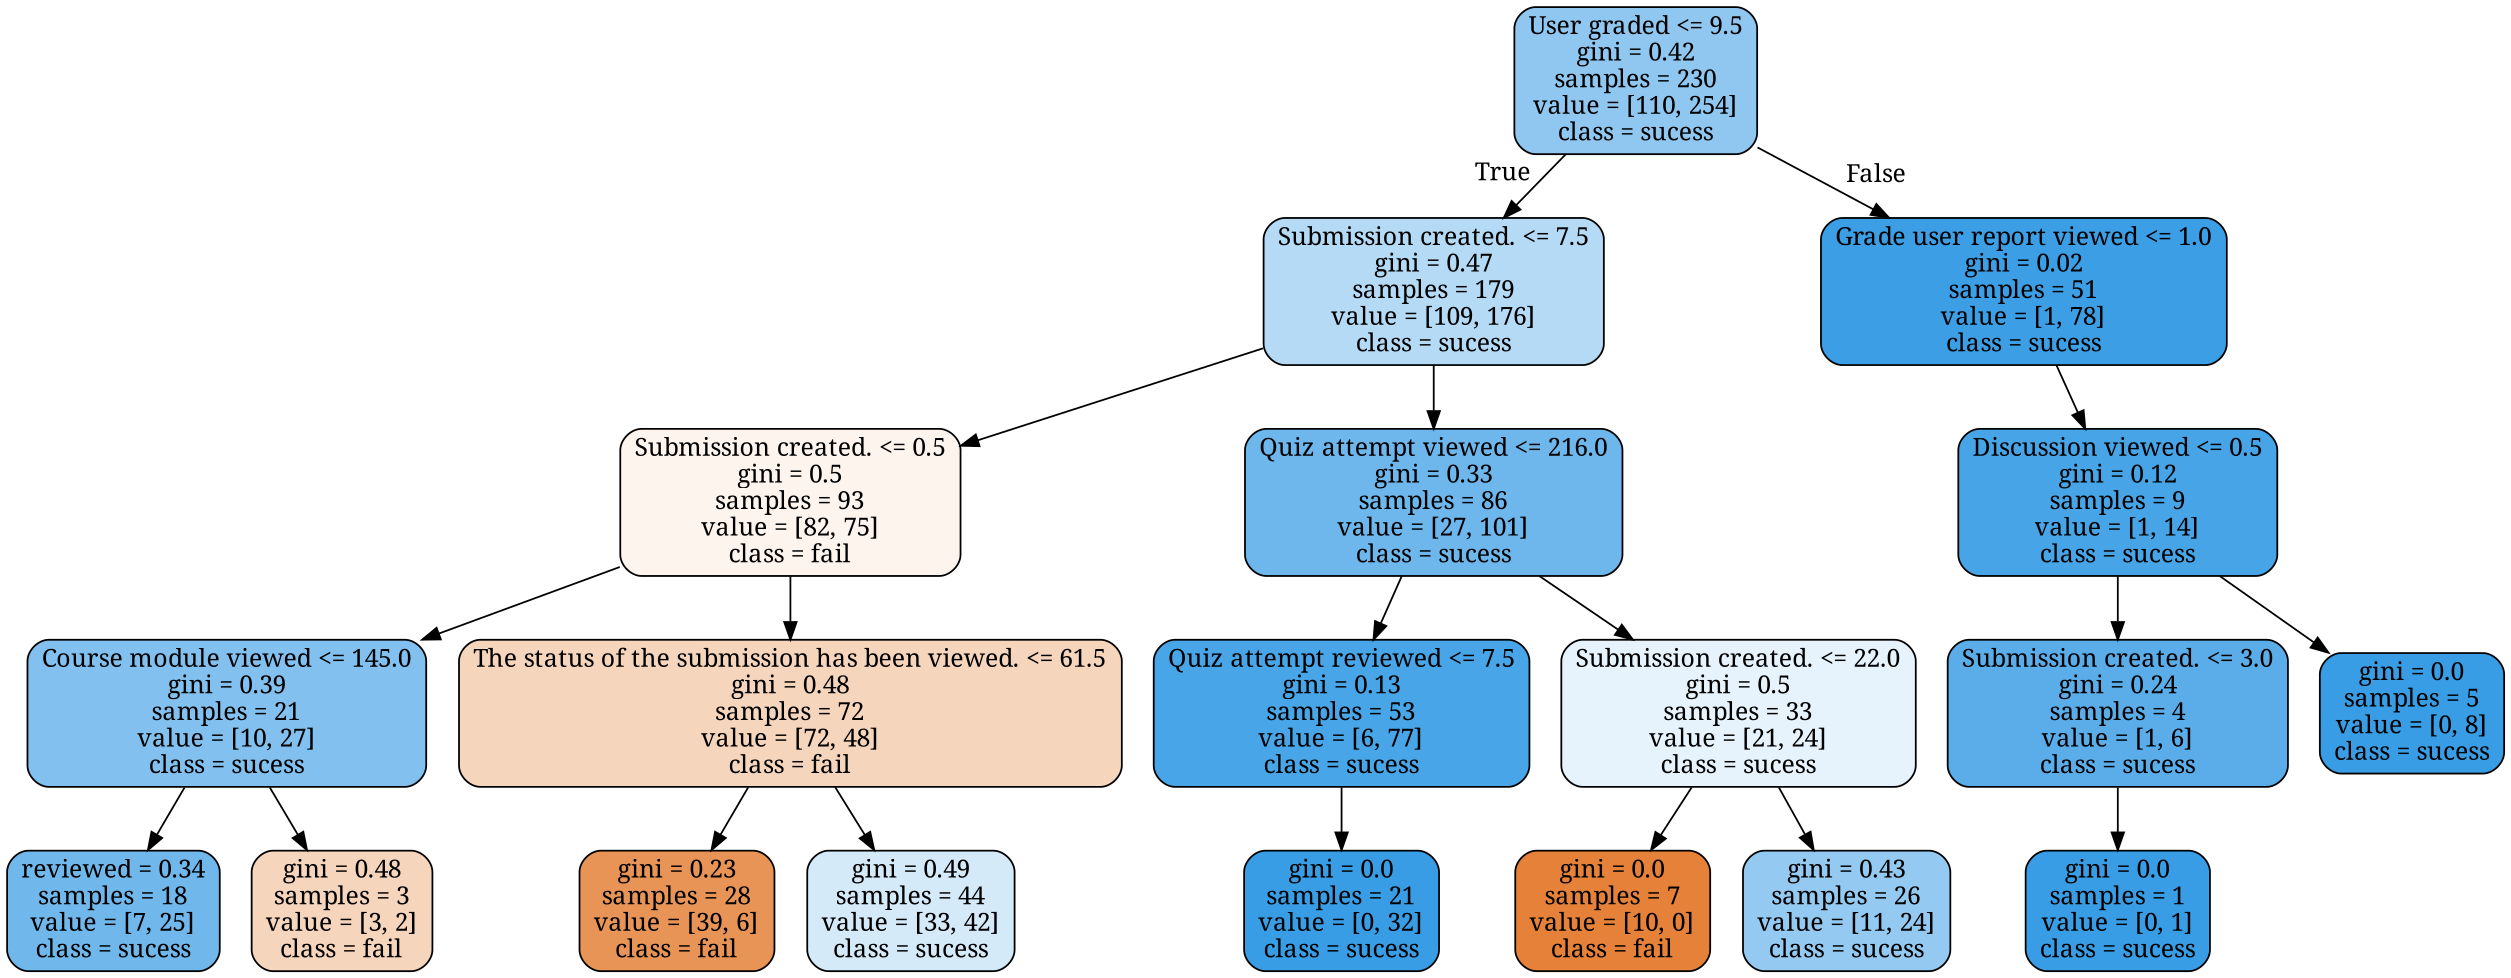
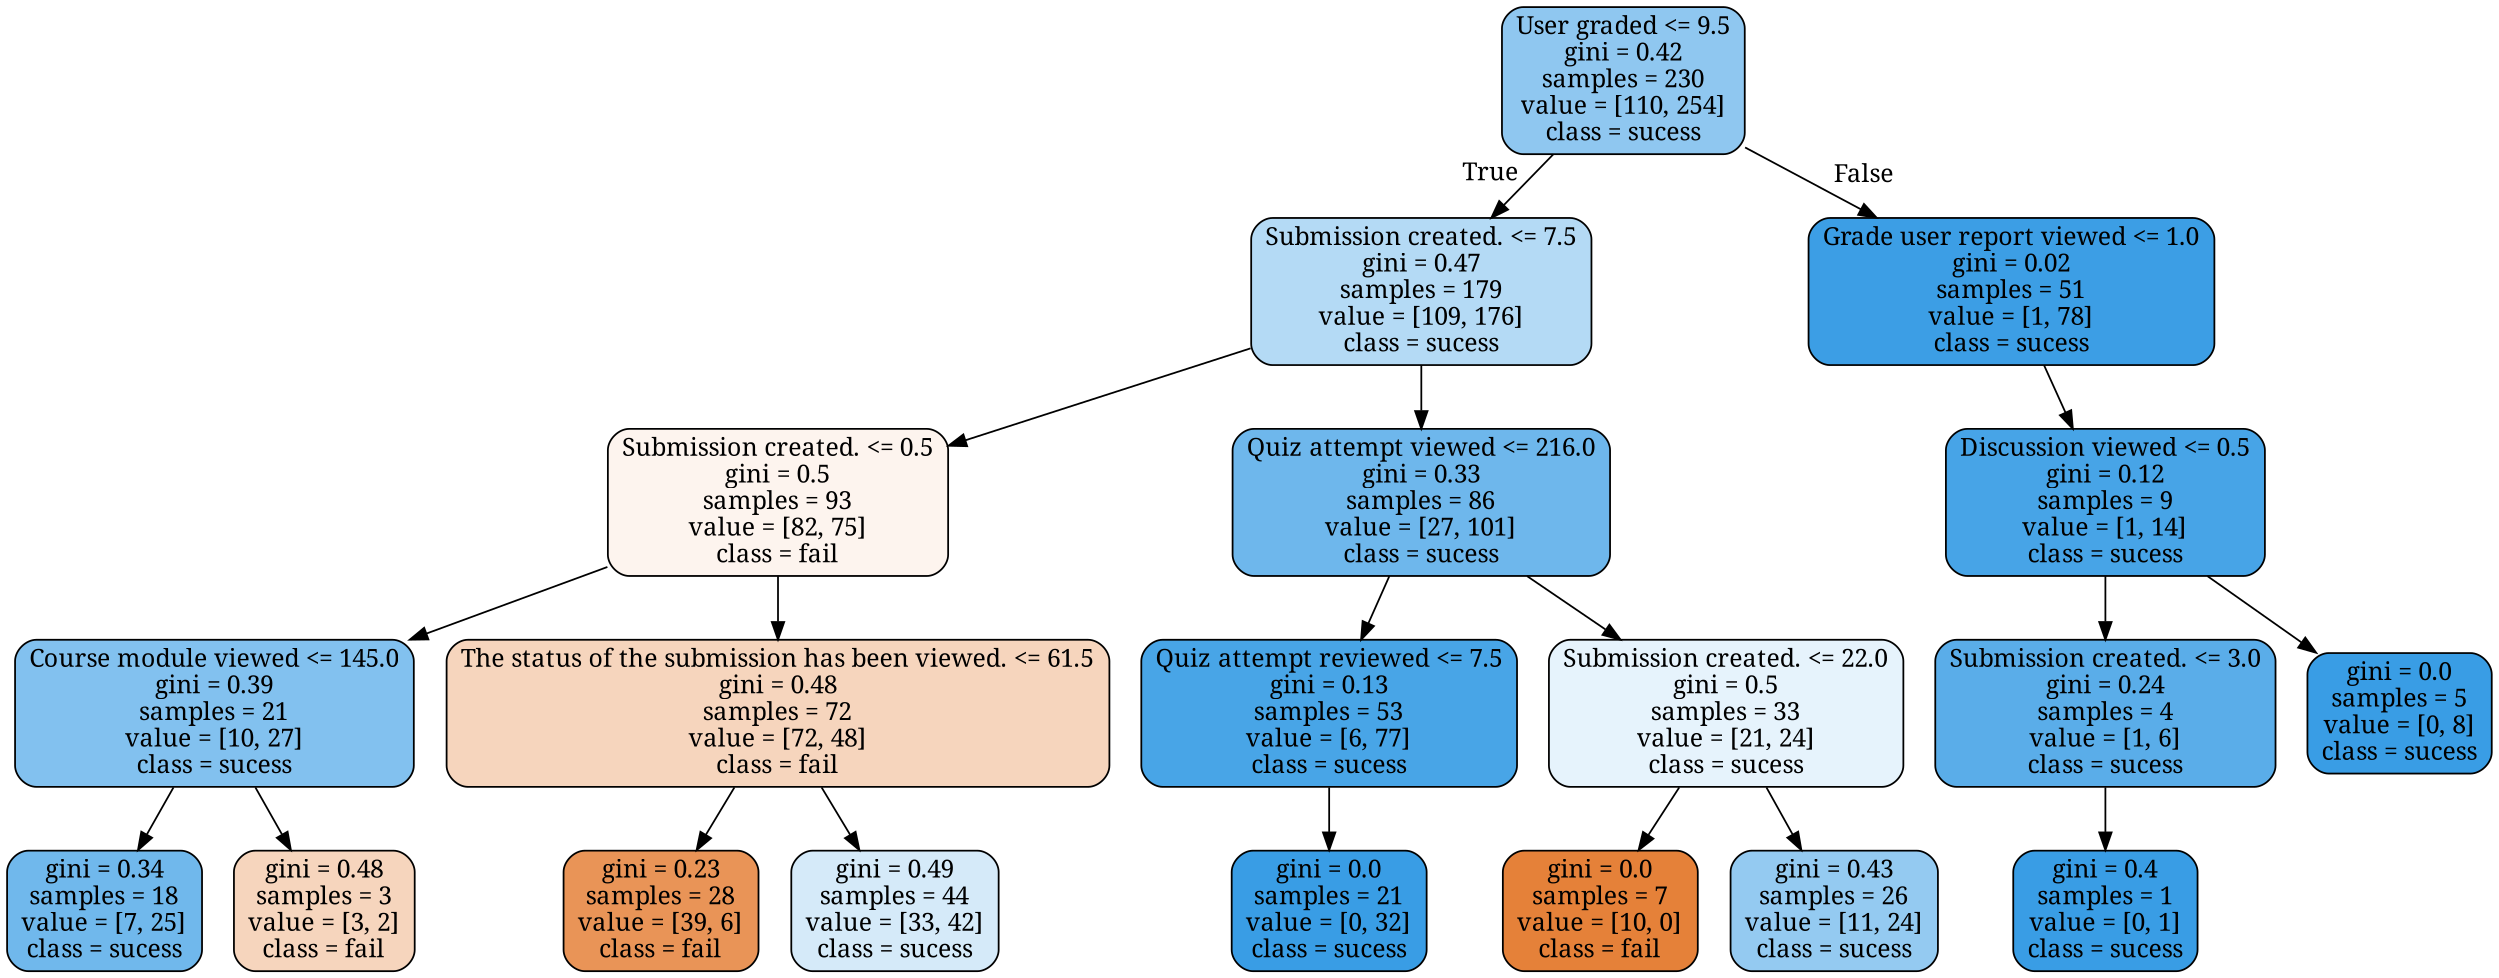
(113, 911) -> (105, 911)
(2118, 911) -> (2105, 911)
